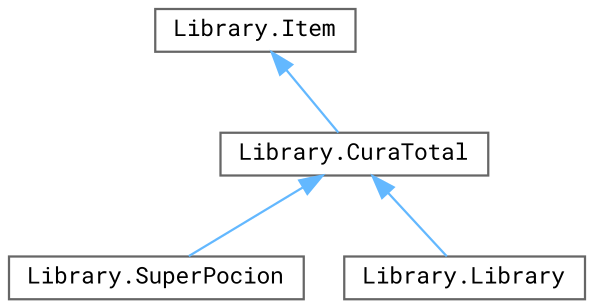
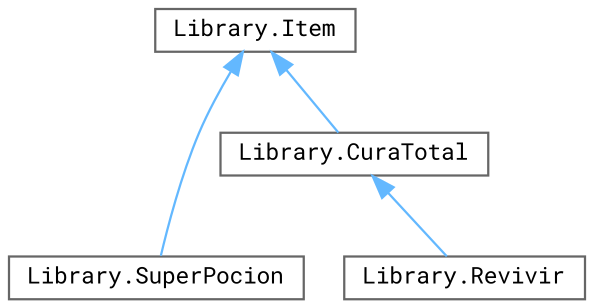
(246, 222) -> (188, 161)
(465, 278) -> (465, 278)
